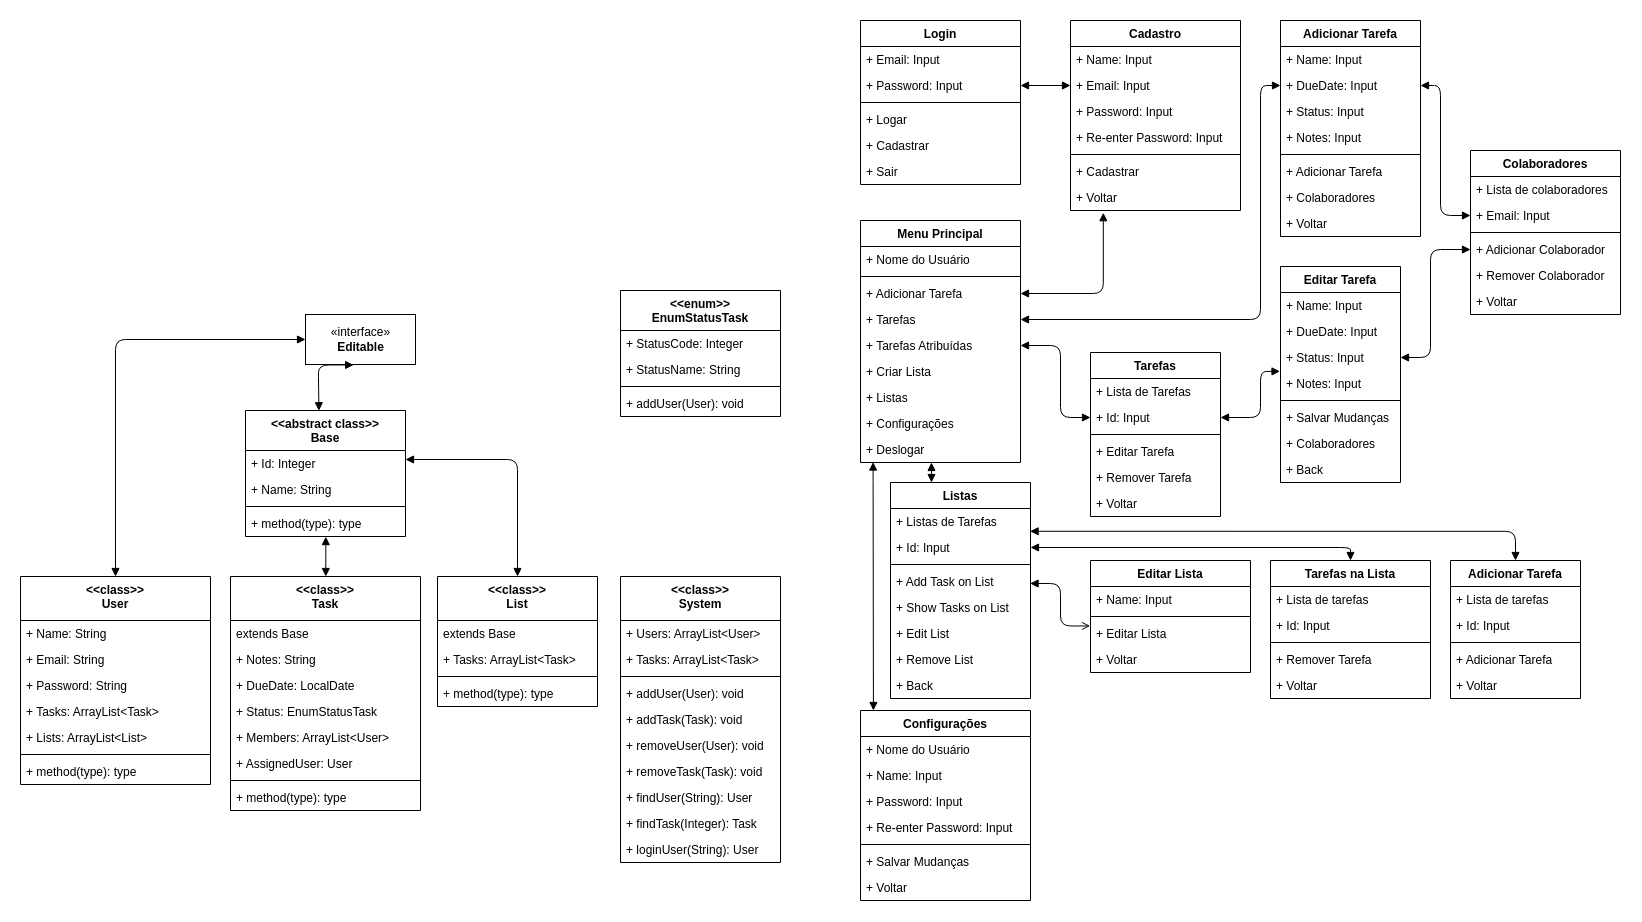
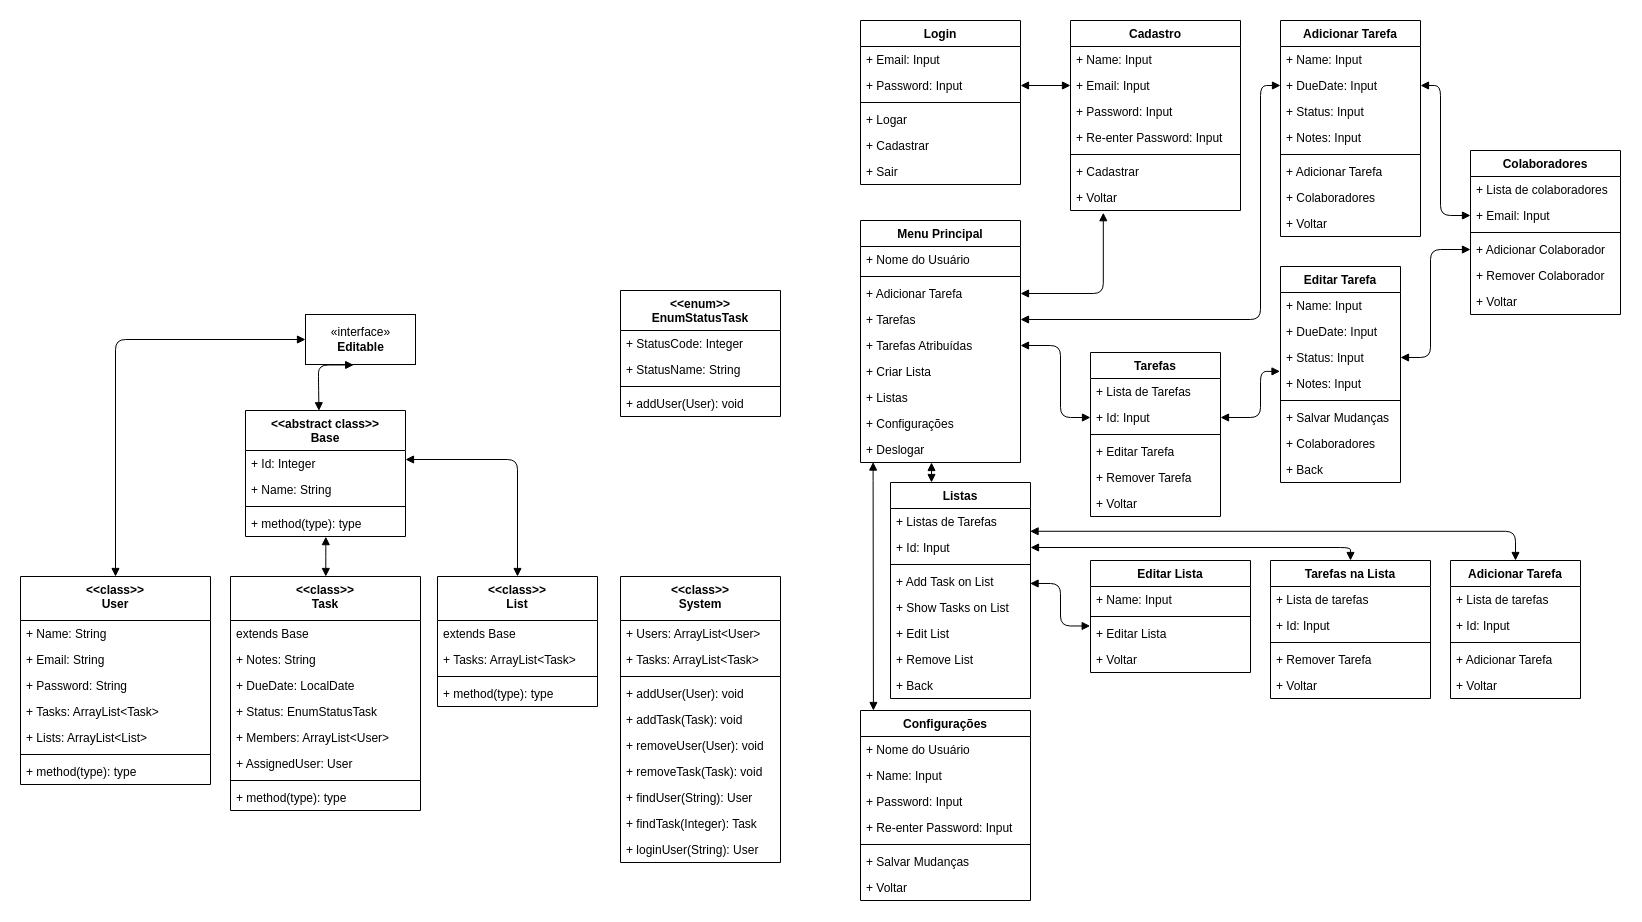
(1083, 626) -> (1081, 626)
